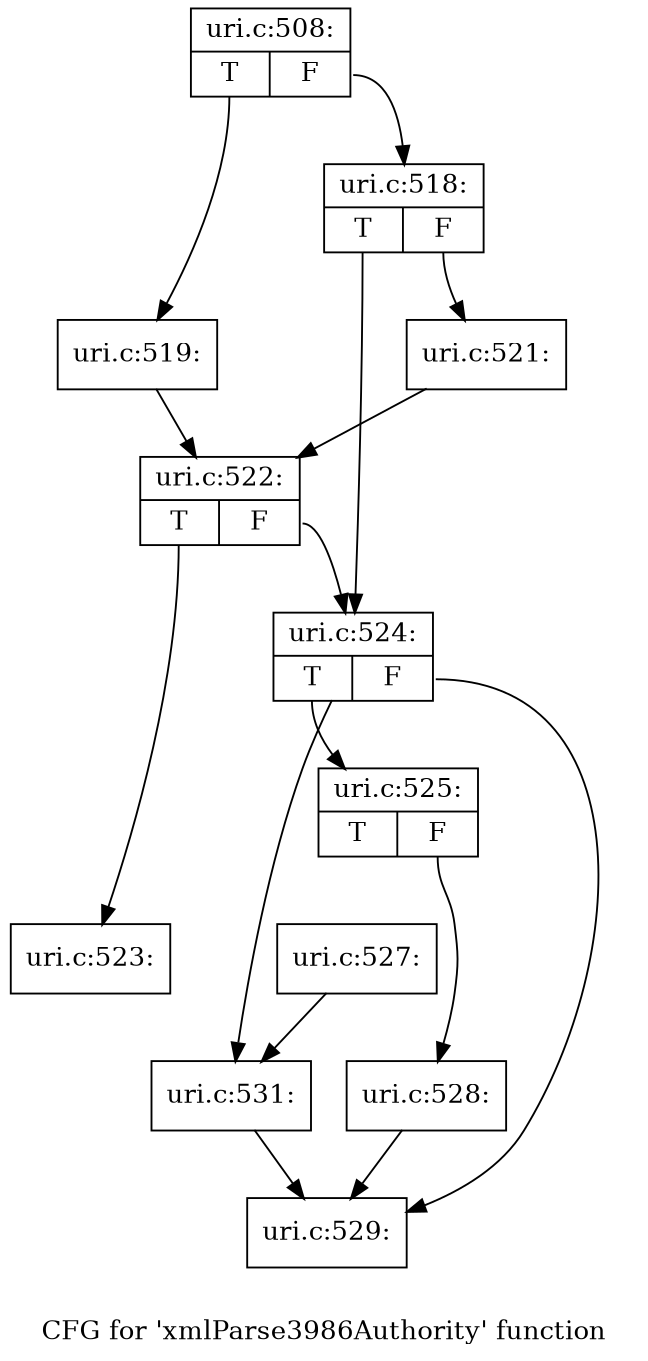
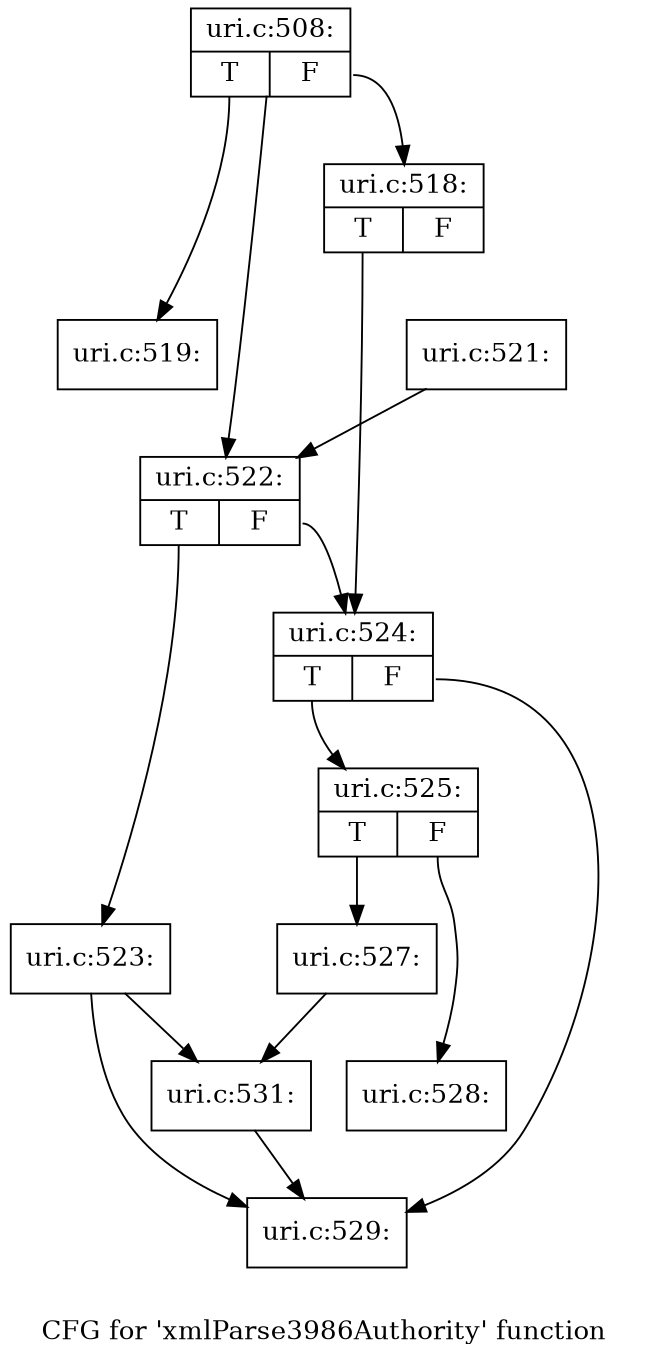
(447, 279) -> none
(171, 415) -> (249, 267)
(273, 868) -> (154, 1021)
none -> (357, 881)
(382, 1157) -> (126, 1119)
